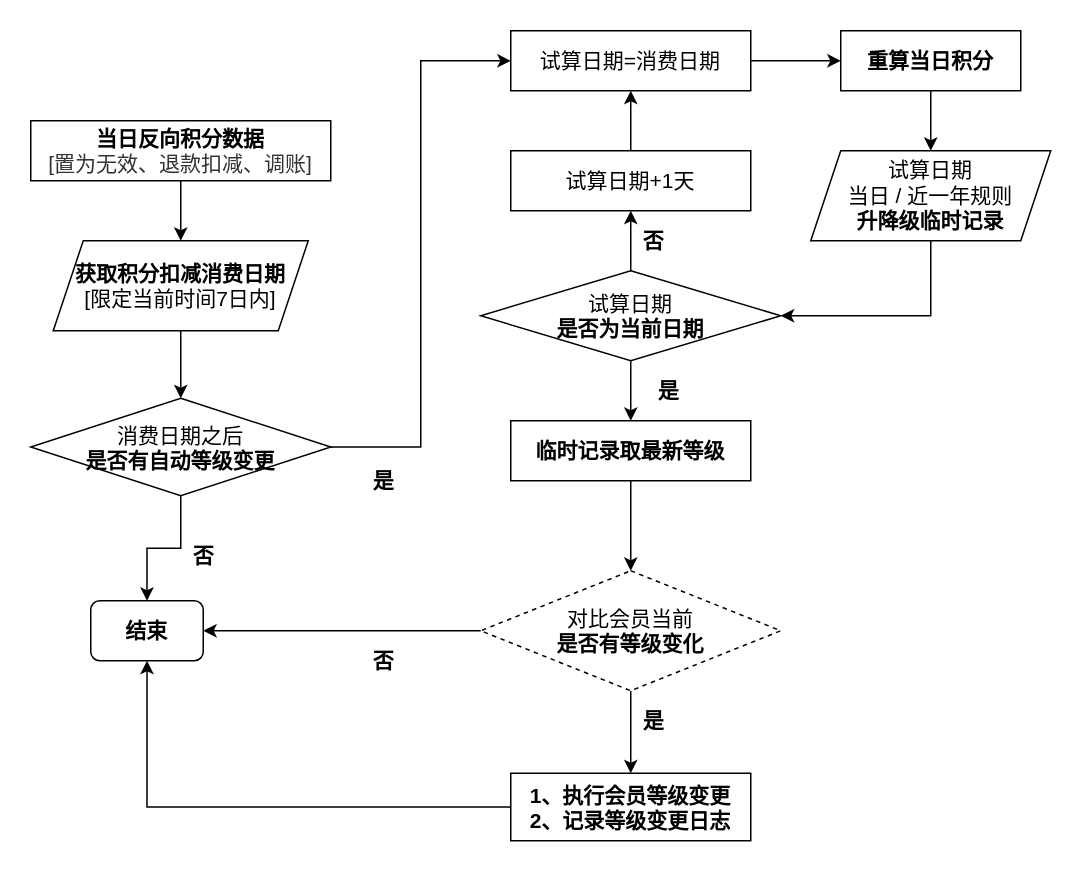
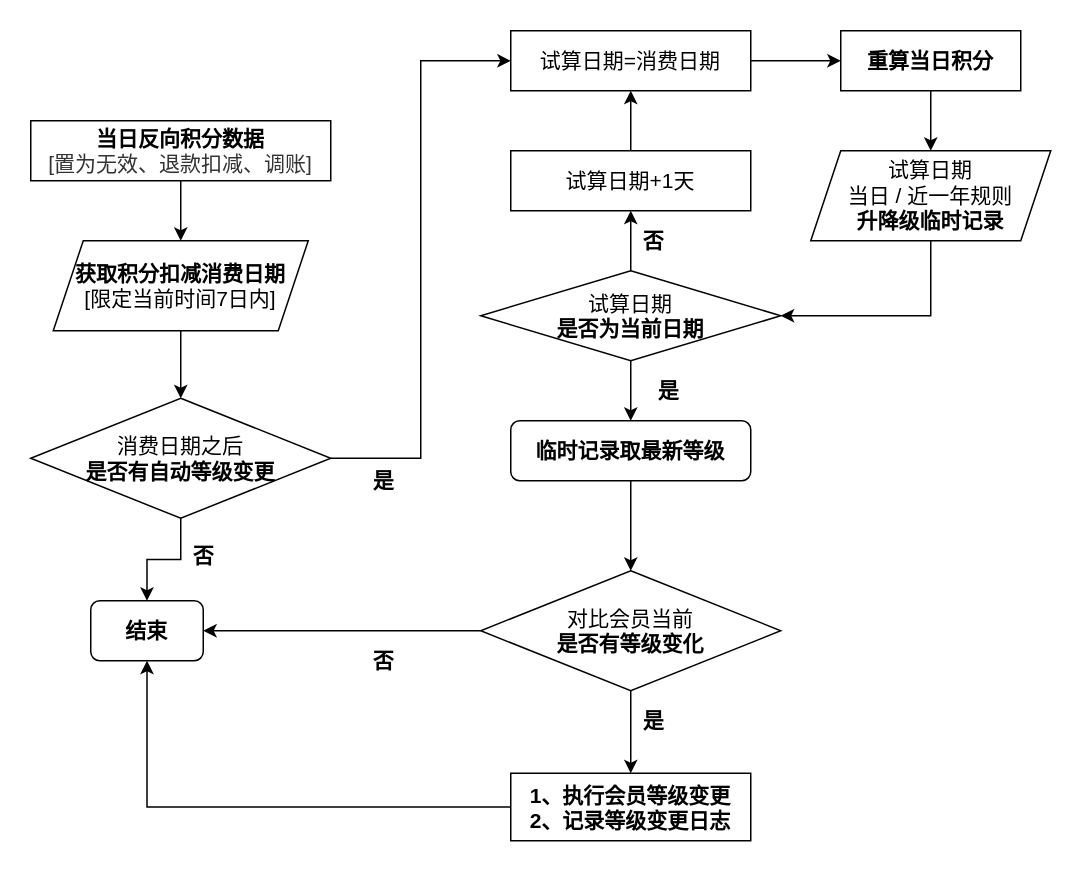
(181, 447) -> (181, 458)
(631, 451) -> (631, 451)
(631, 631) -> (631, 631)
